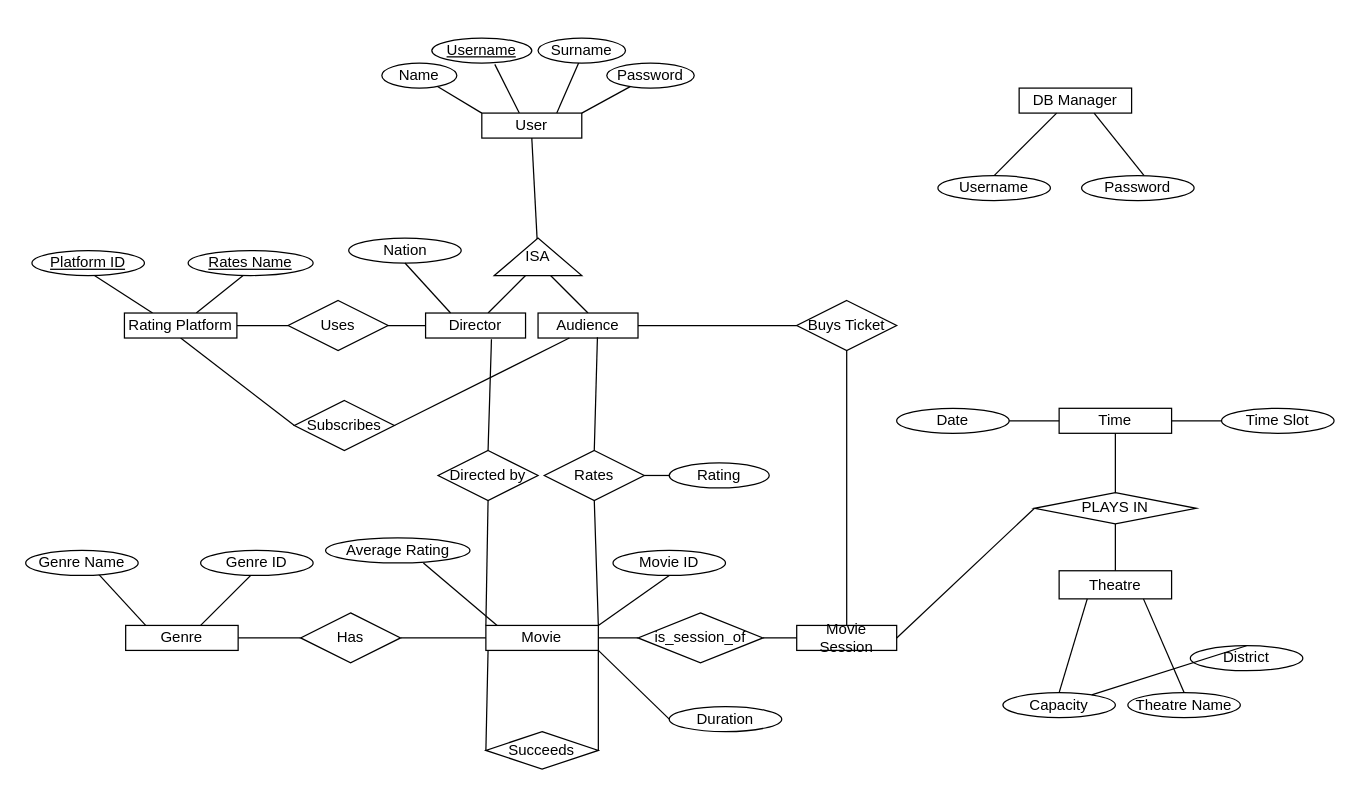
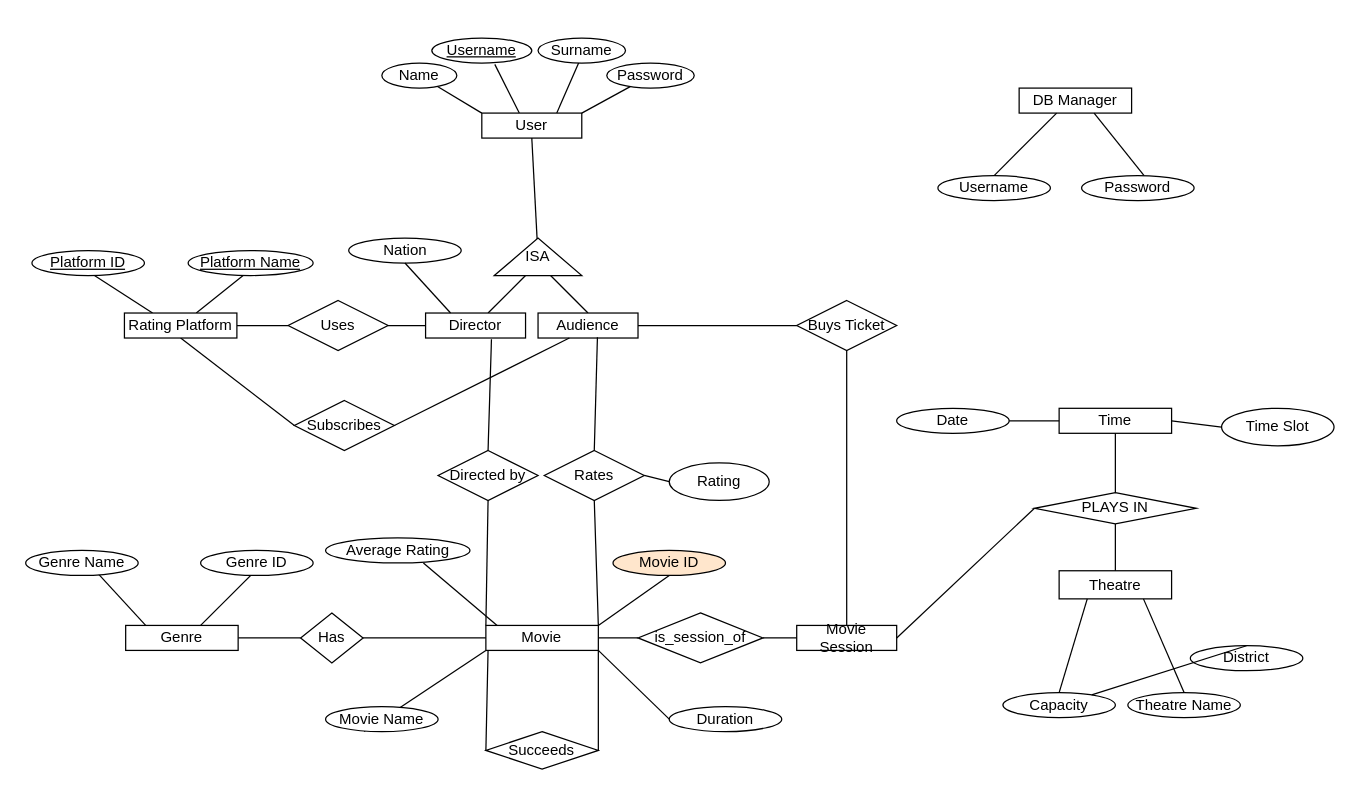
(251, 263) -> (251, 263)
(1278, 421) -> (1278, 427)
(719, 476) -> (719, 482)
(669, 563) -> (669, 563)
(351, 638) -> (332, 638)
none -> (425, 691)
none -> (382, 719)
